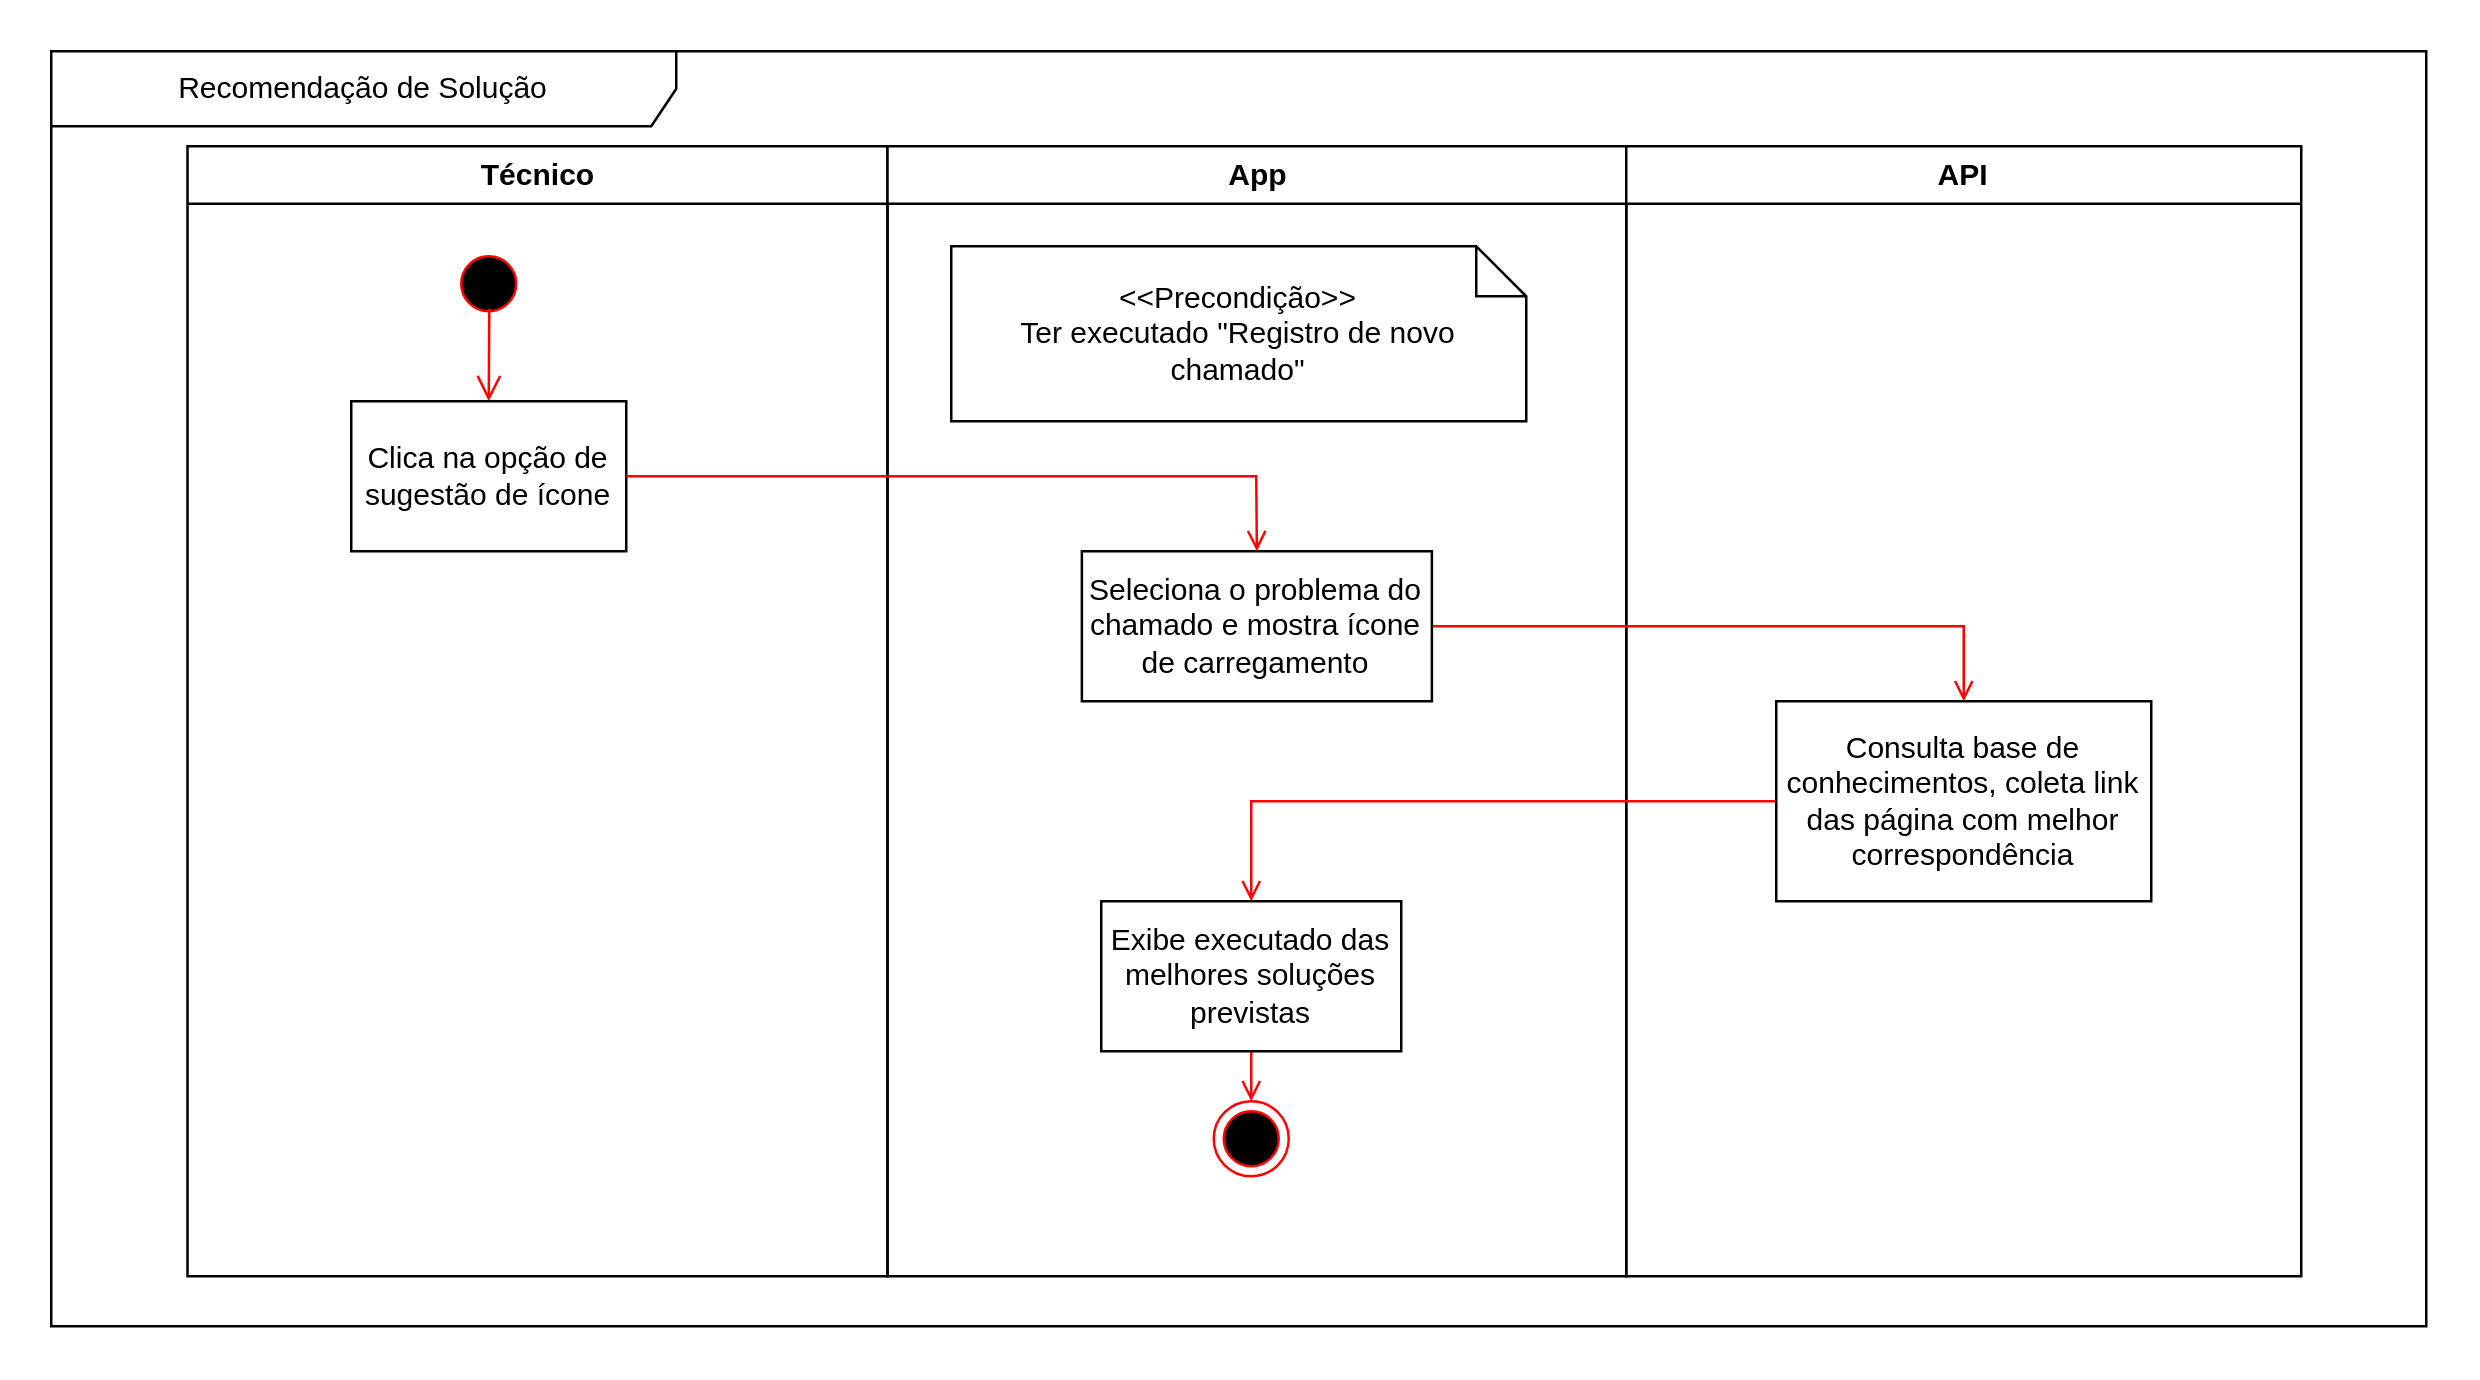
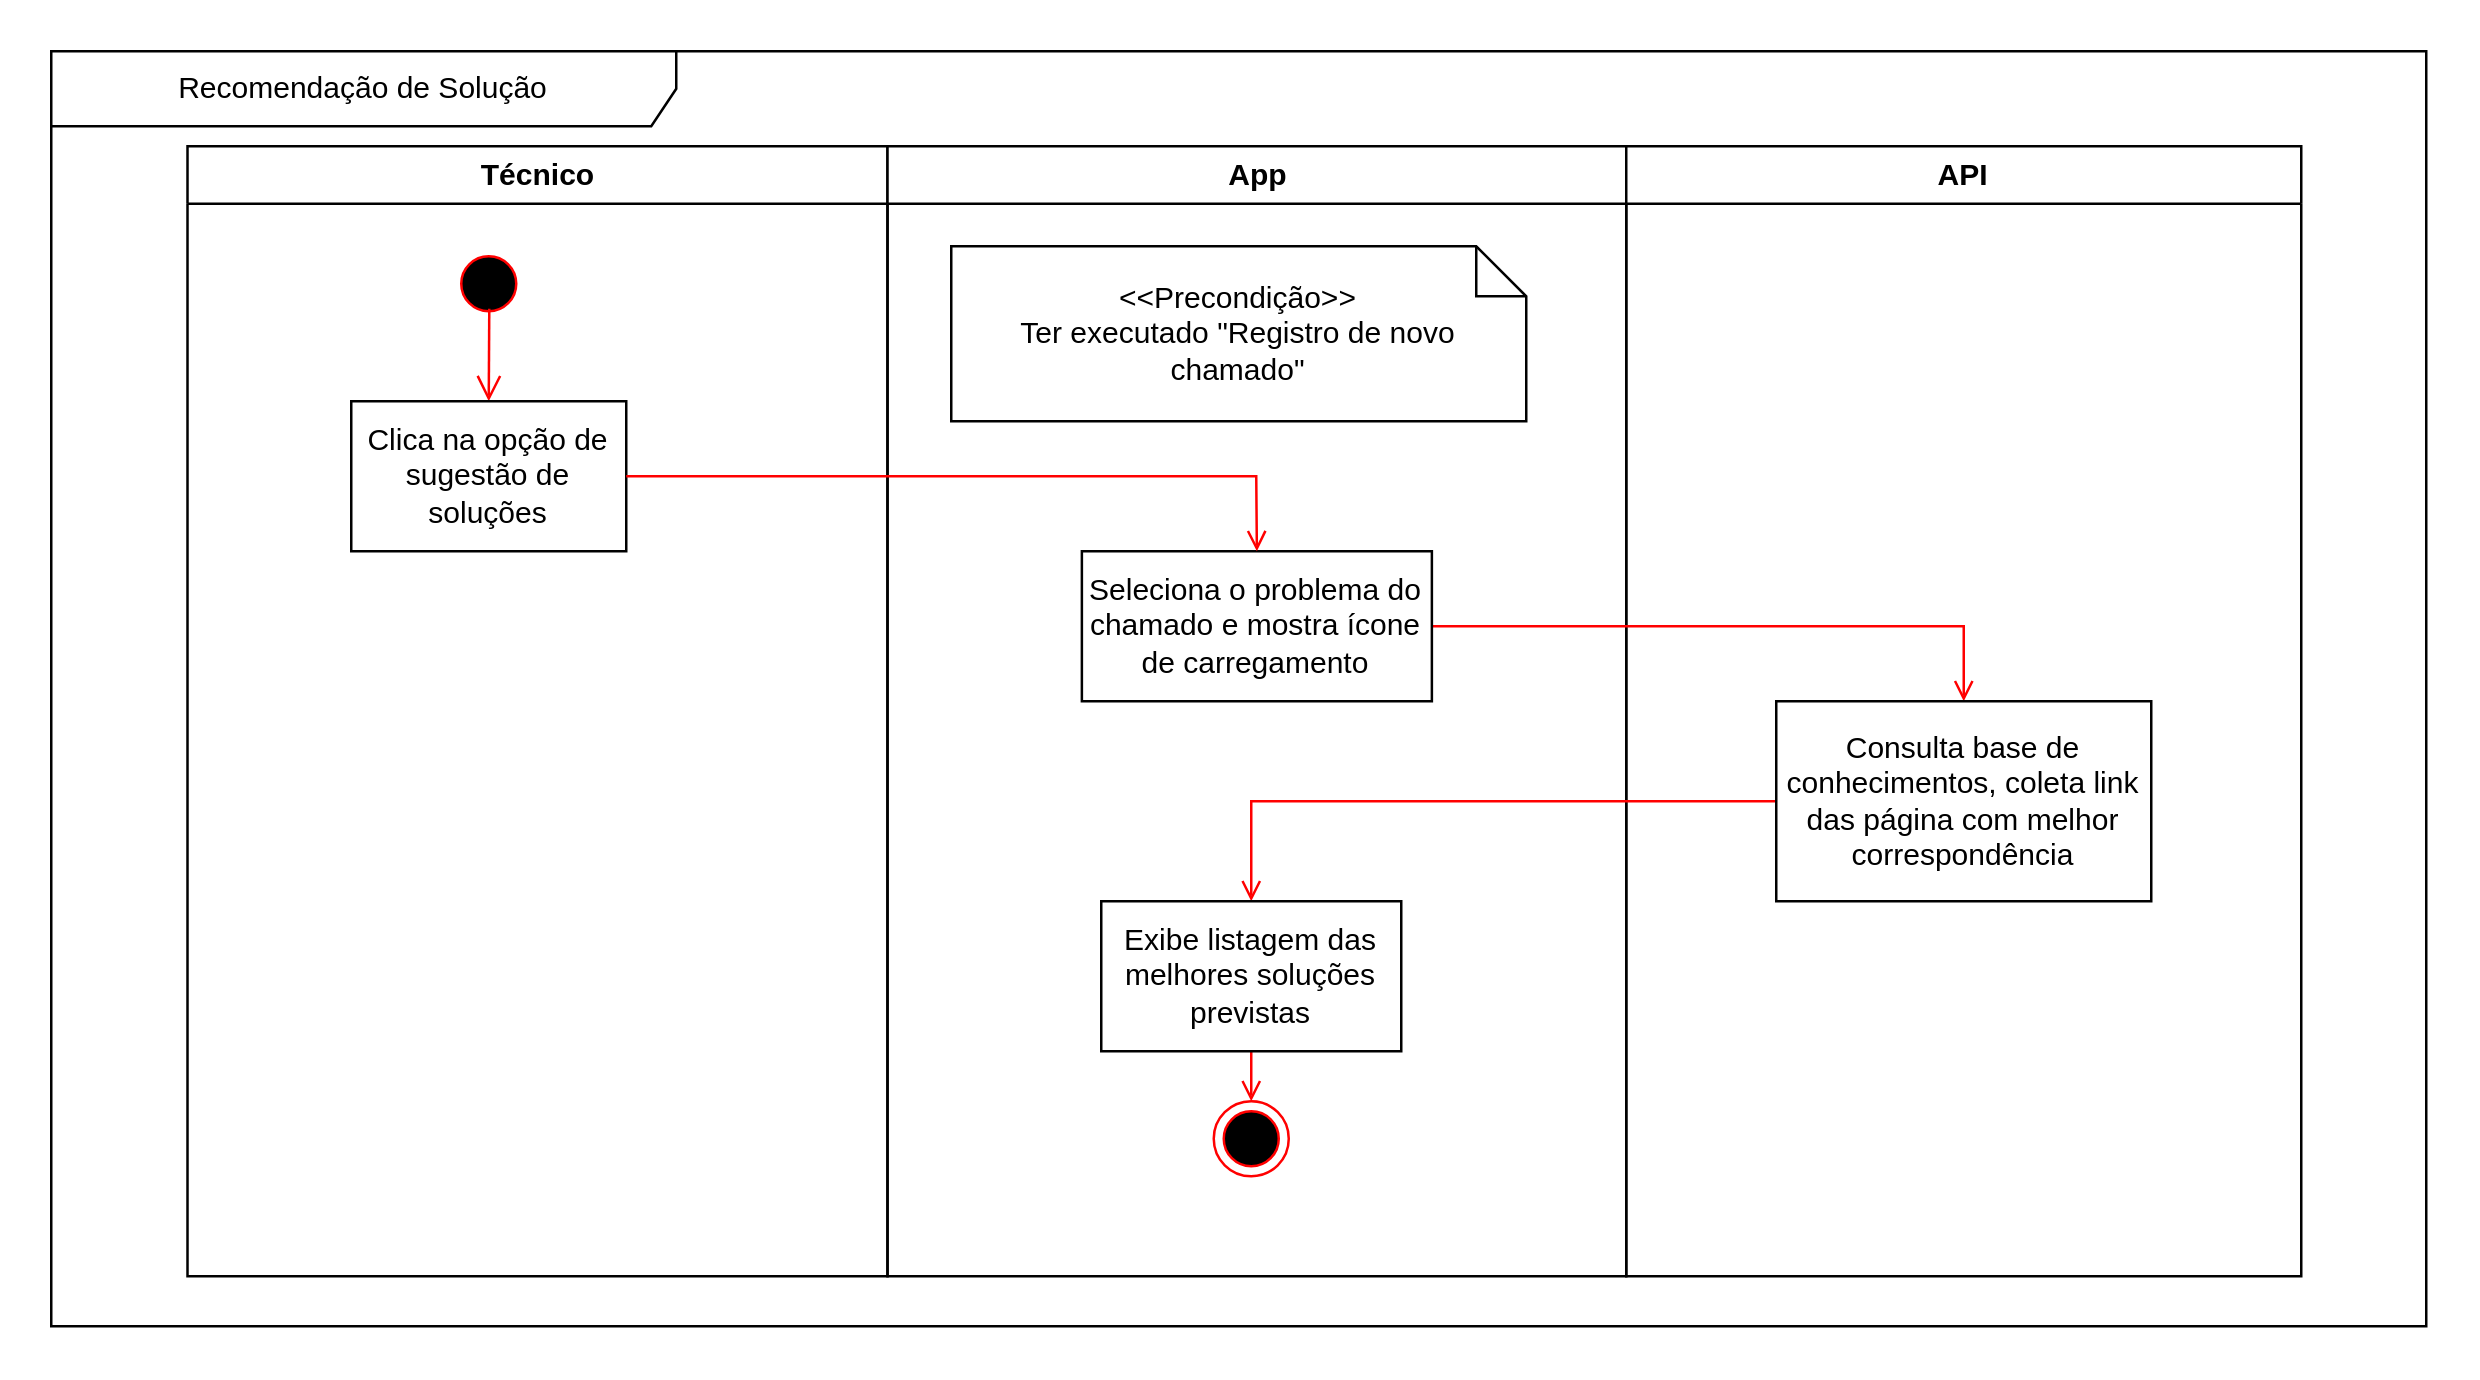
(489, 476) -> (489, 476)
(1251, 976) -> (1251, 976)
